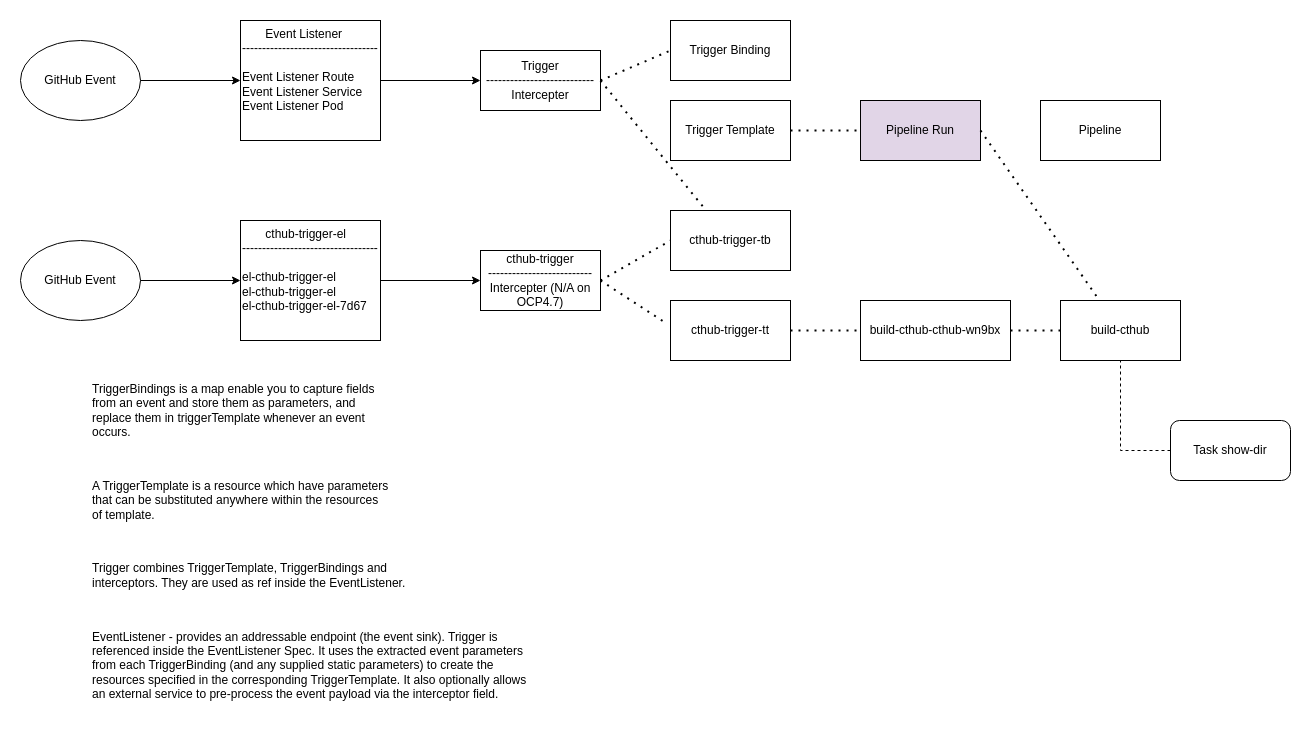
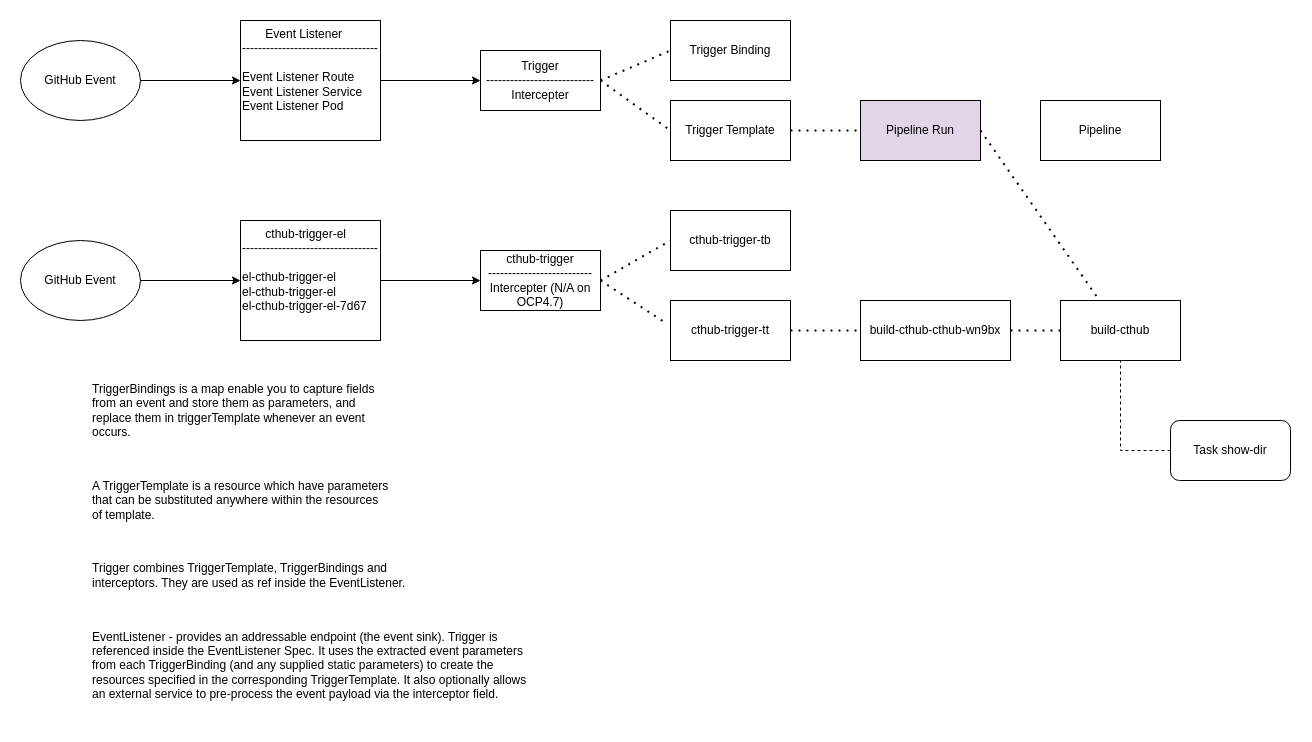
(653, 145) -> (636, 106)
